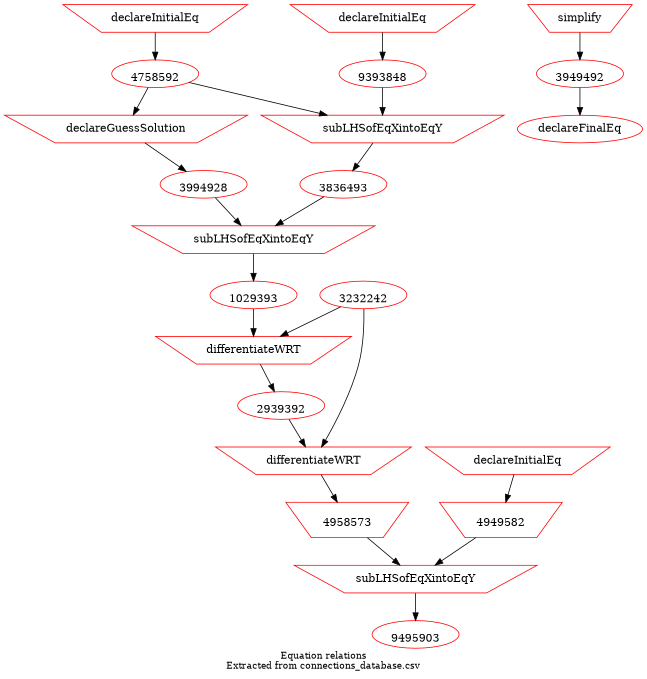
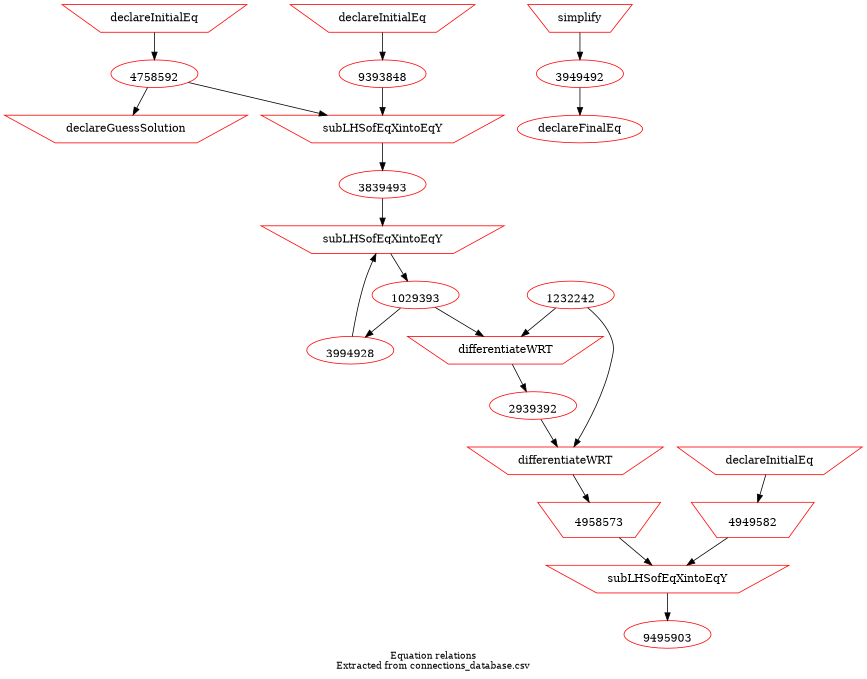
(162, 155) -> (386, 320)
(343, 184) -> (383, 184)
(363, 295) -> (571, 295)
